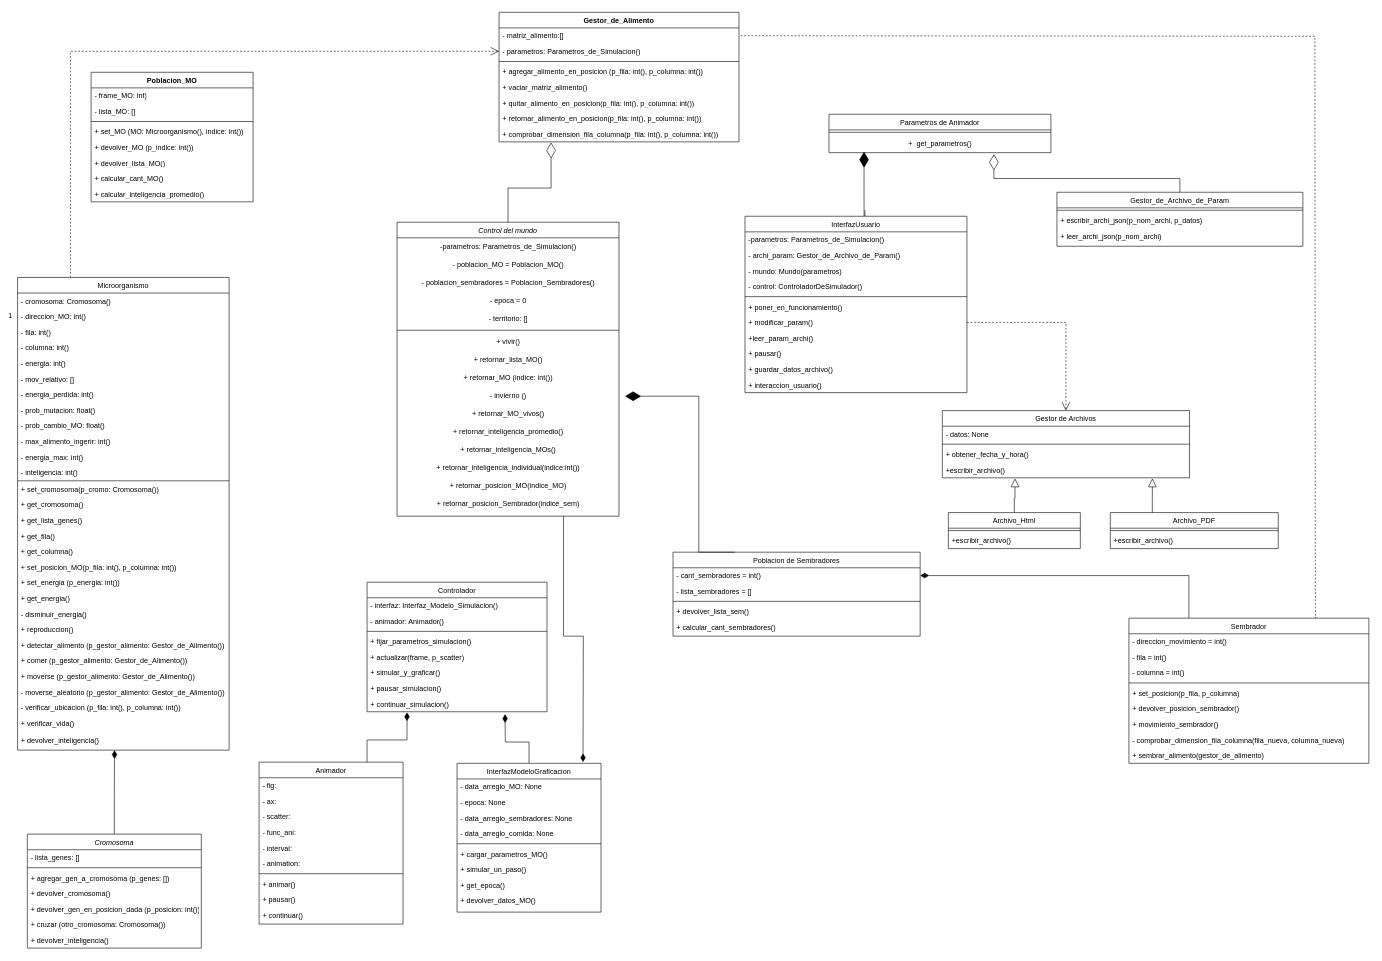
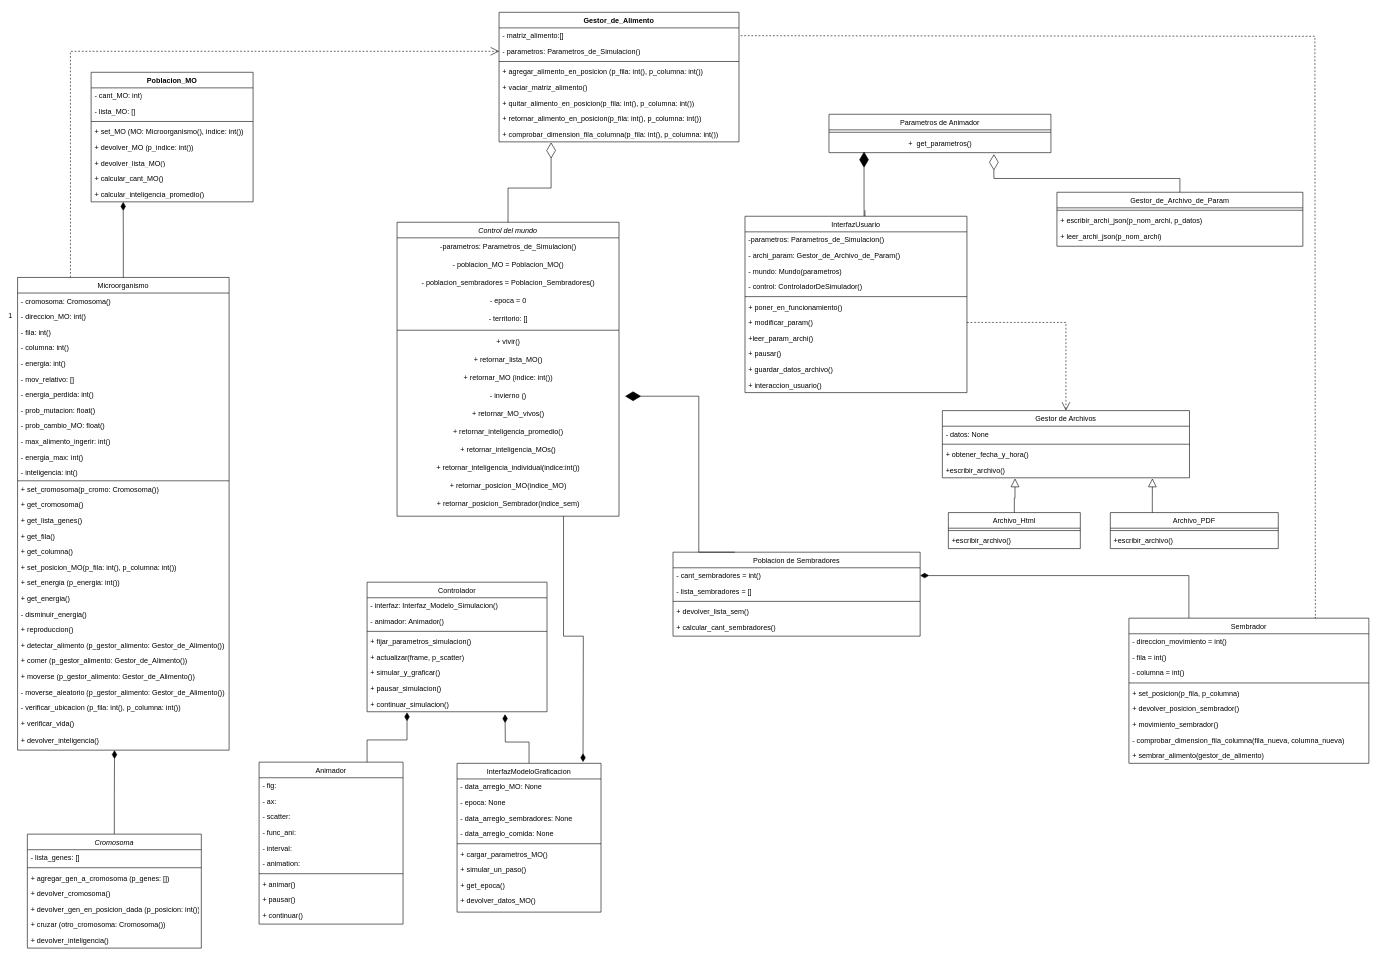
(123, 96) -> (121, 96)
none -> (123, 211)
